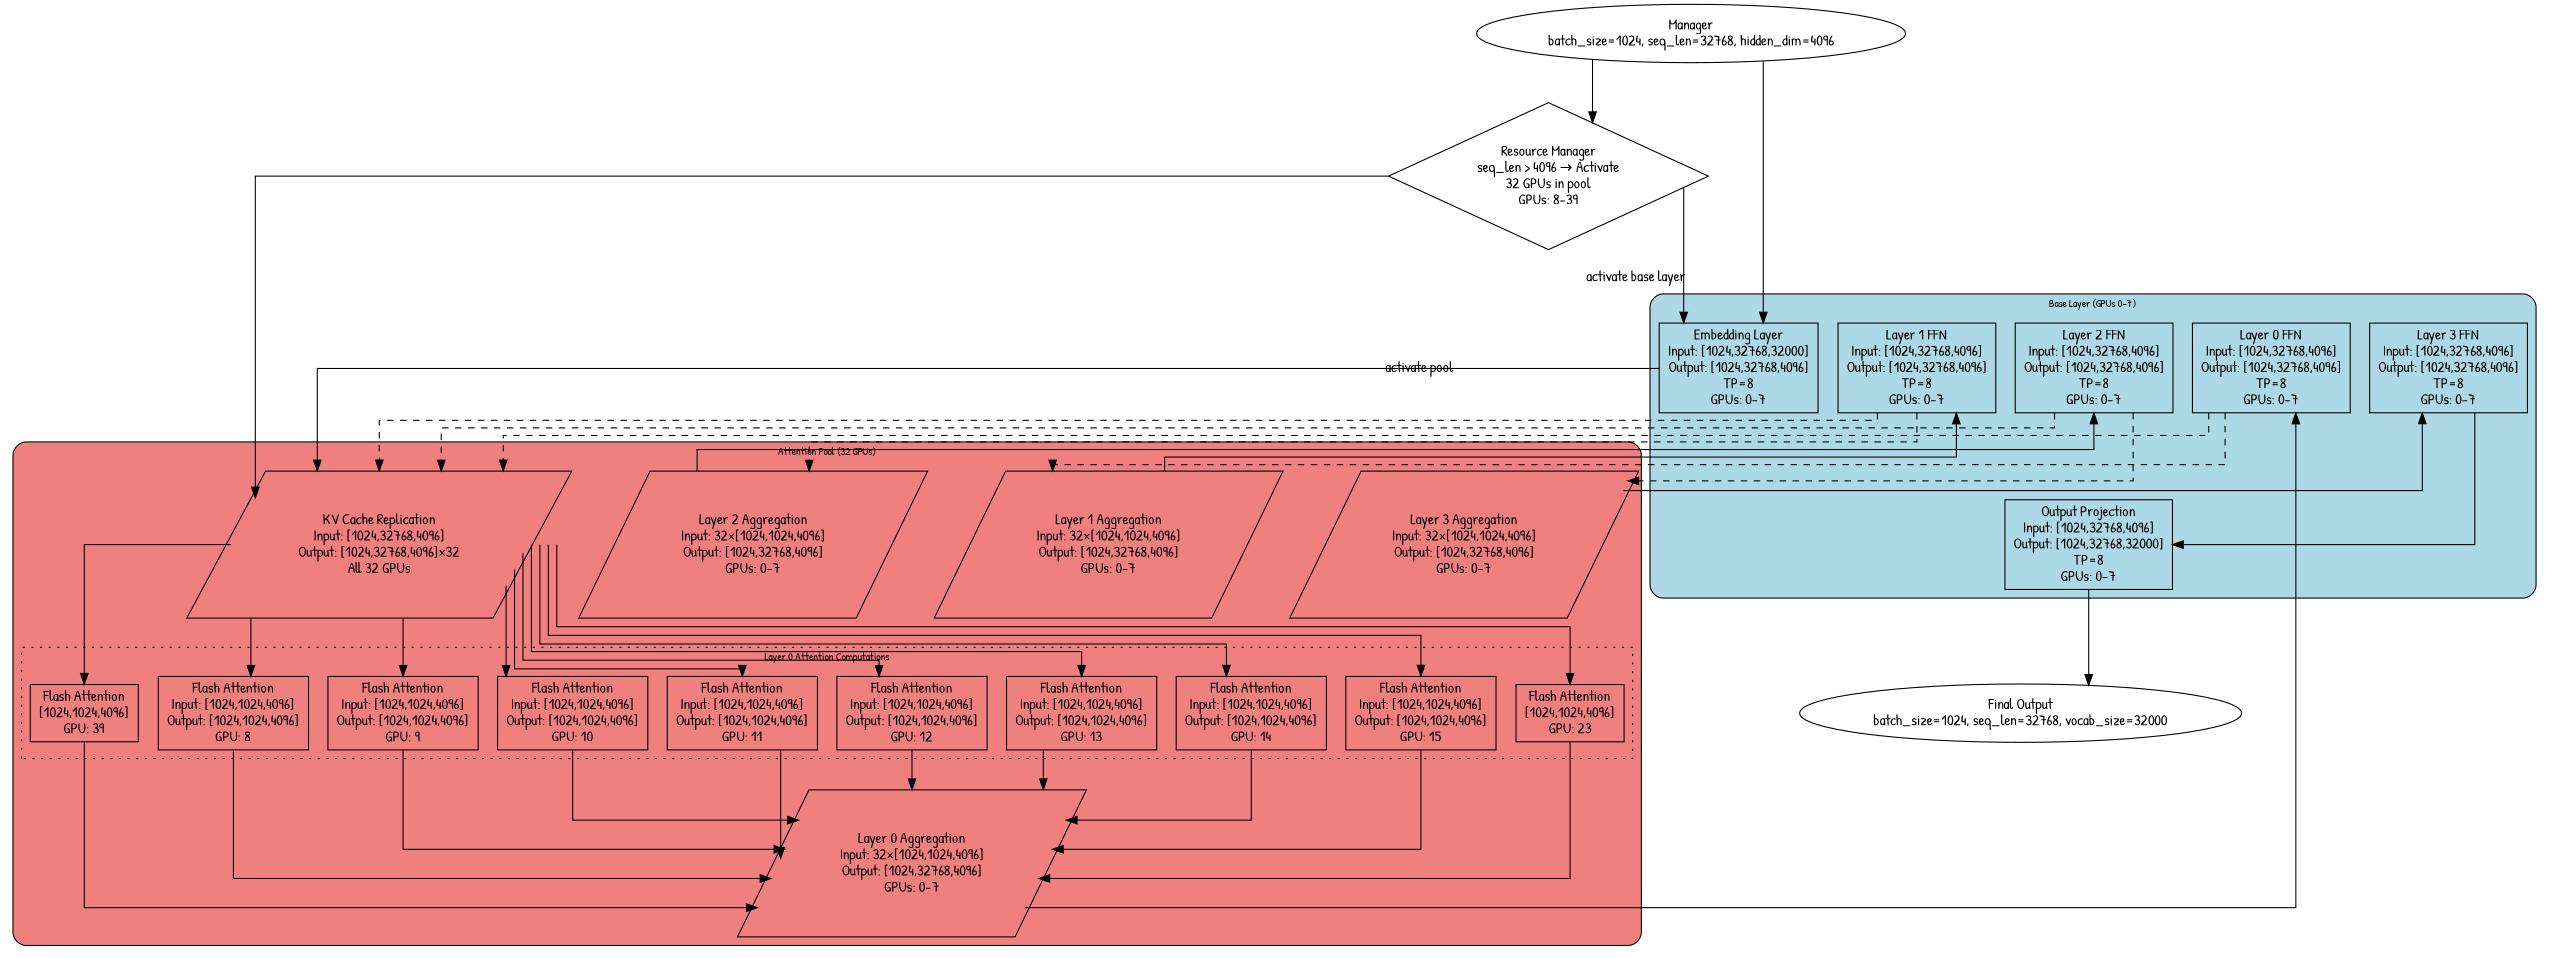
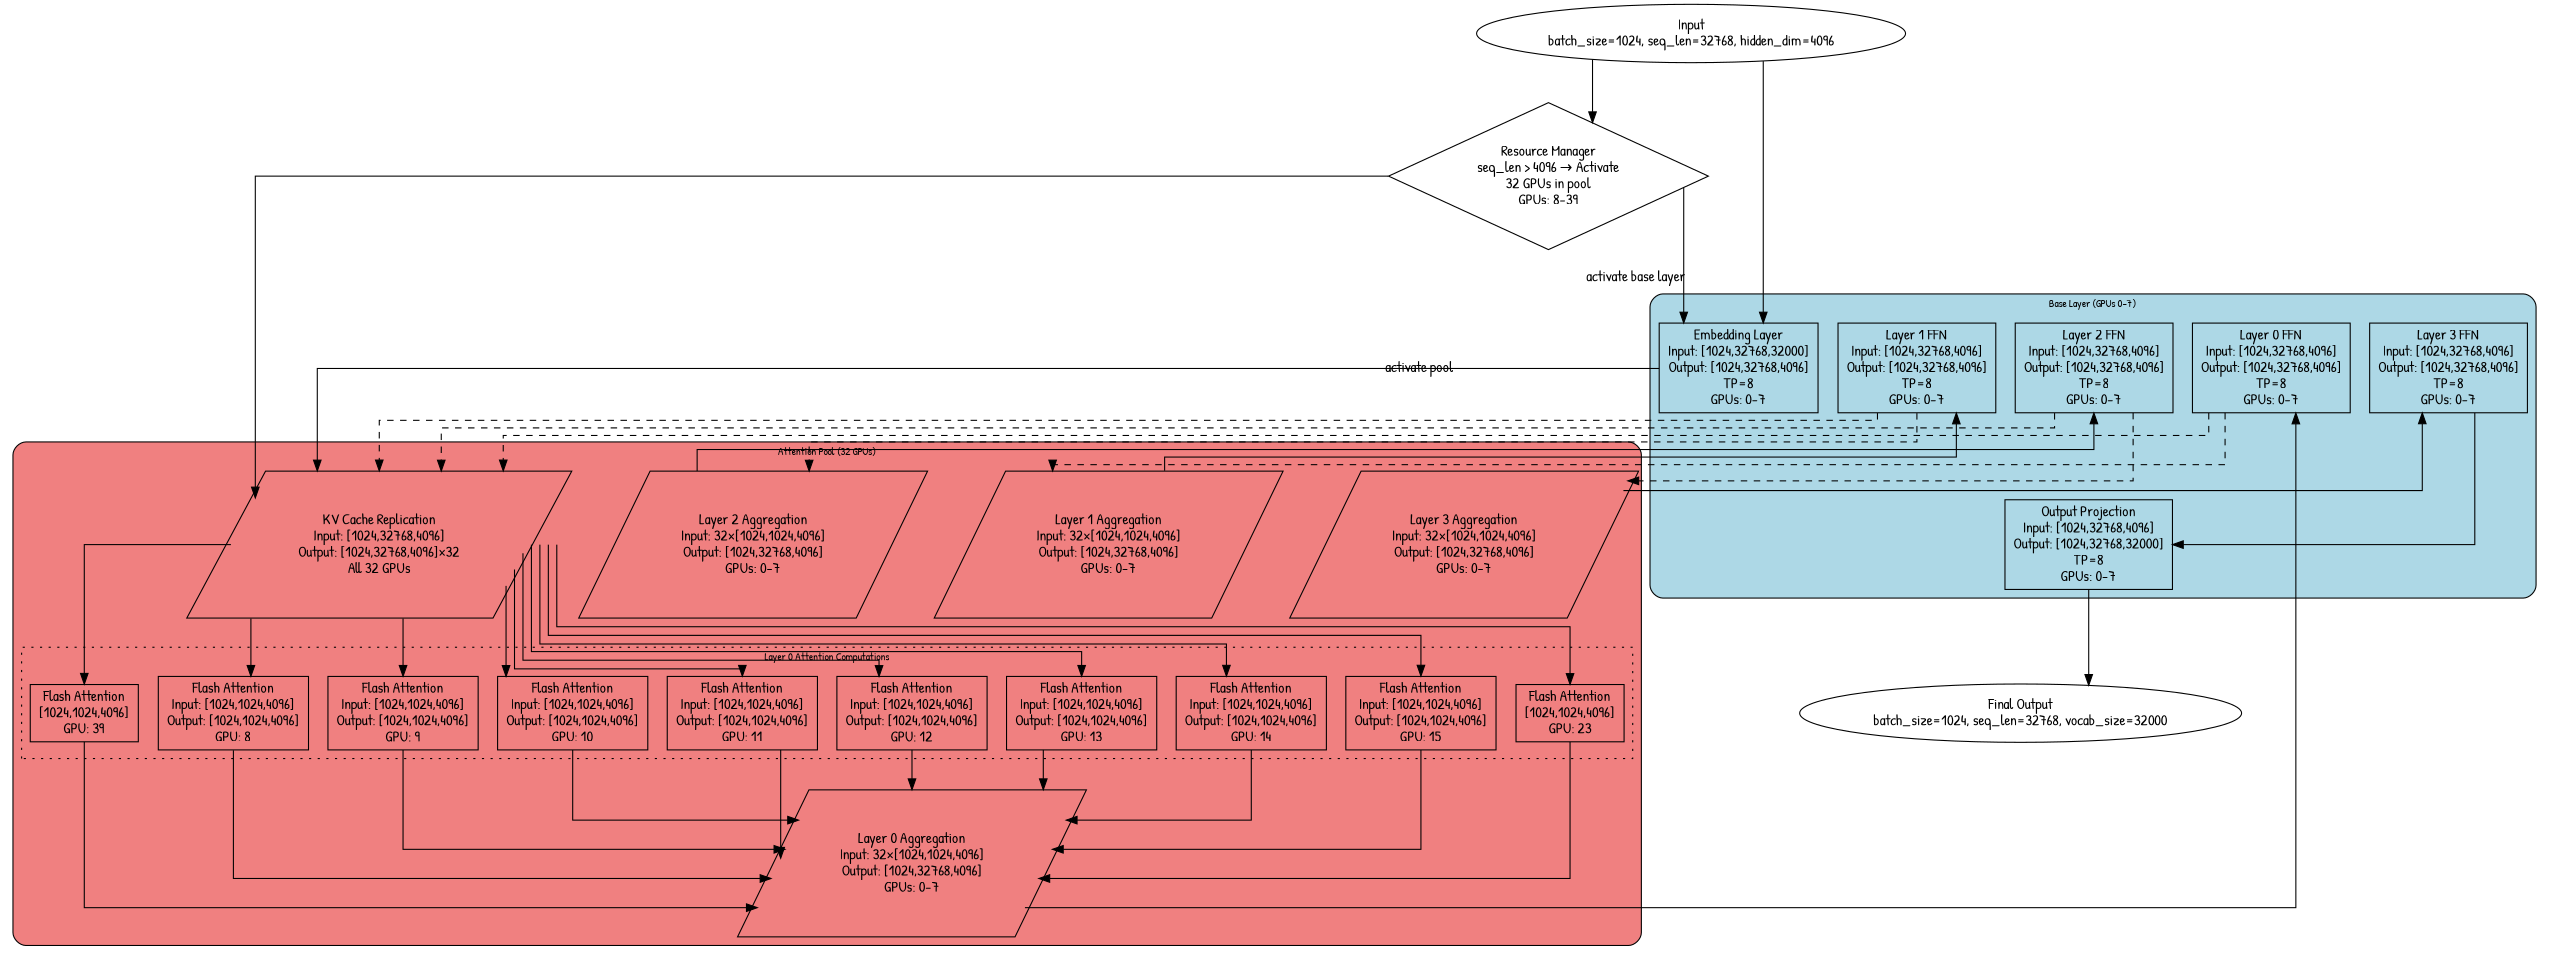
(1691, 33) -> (1691, 33)
